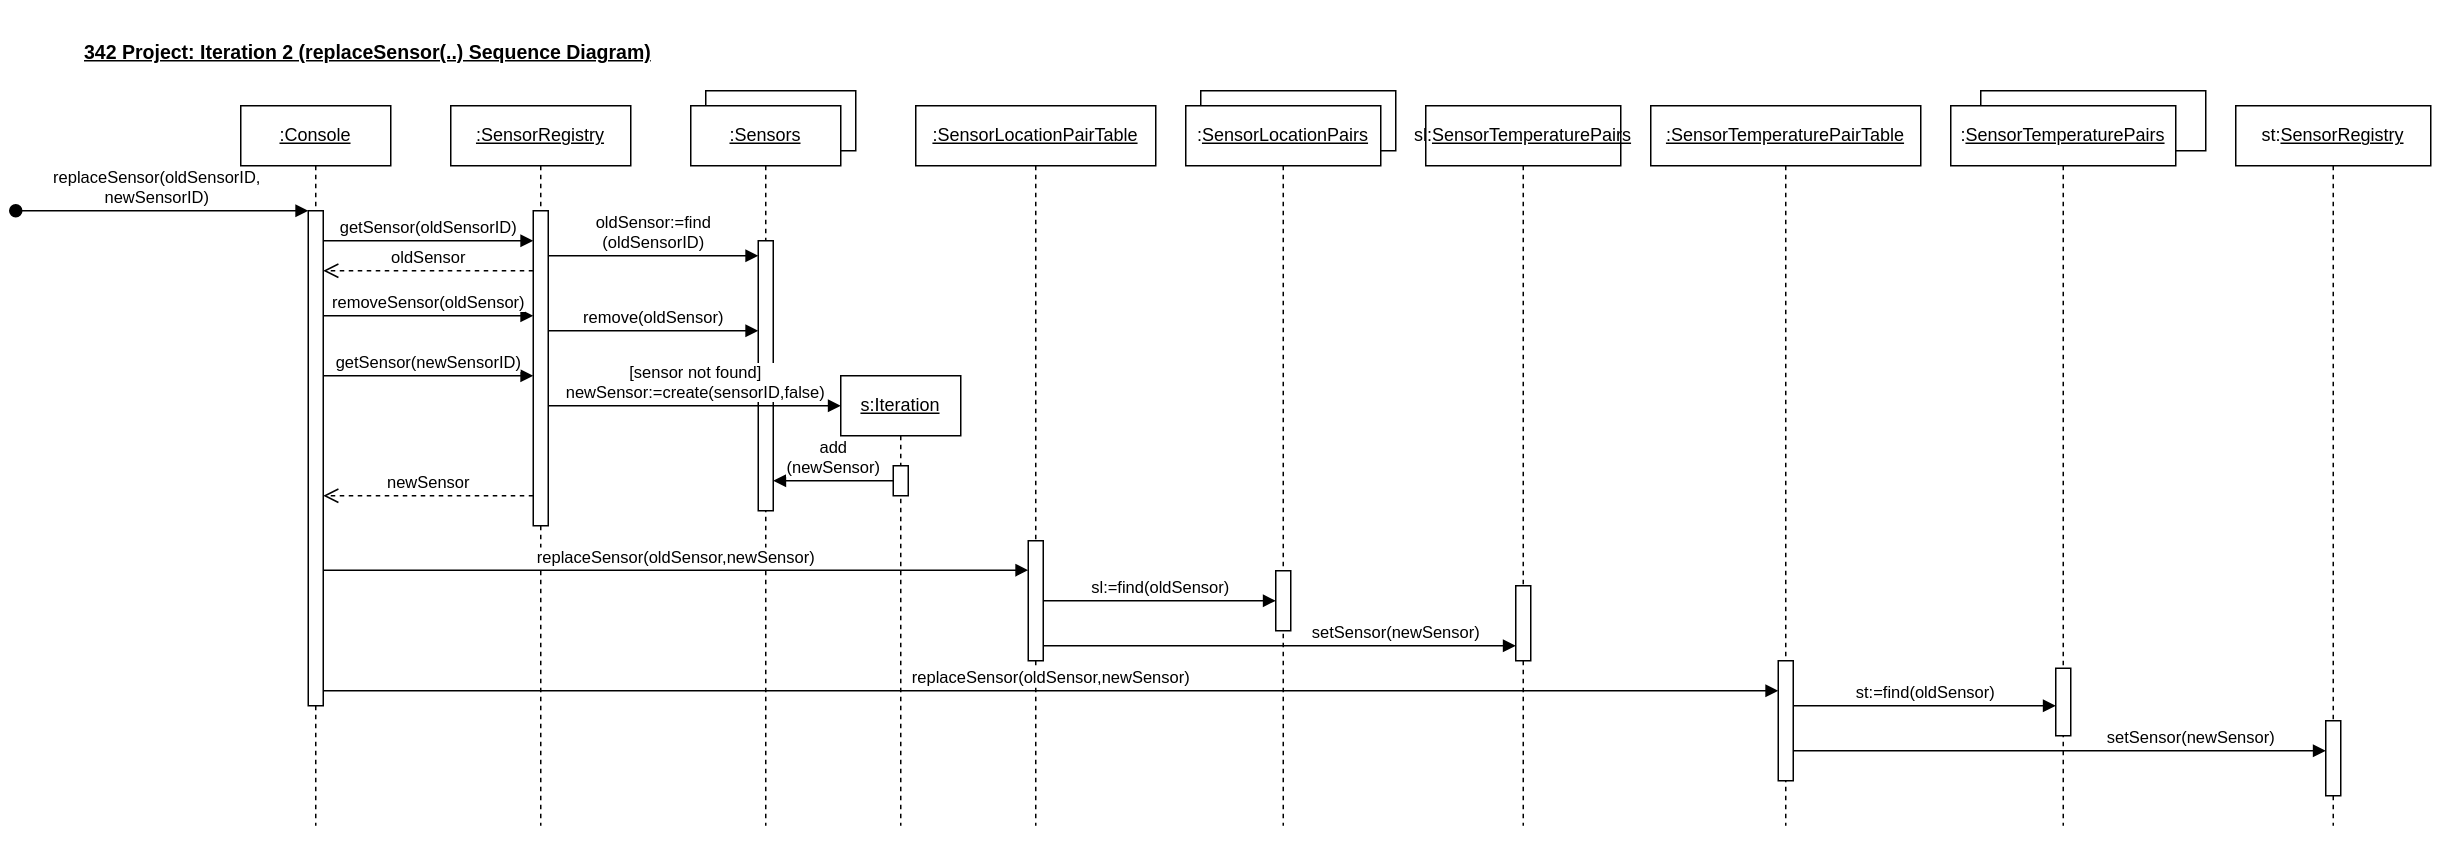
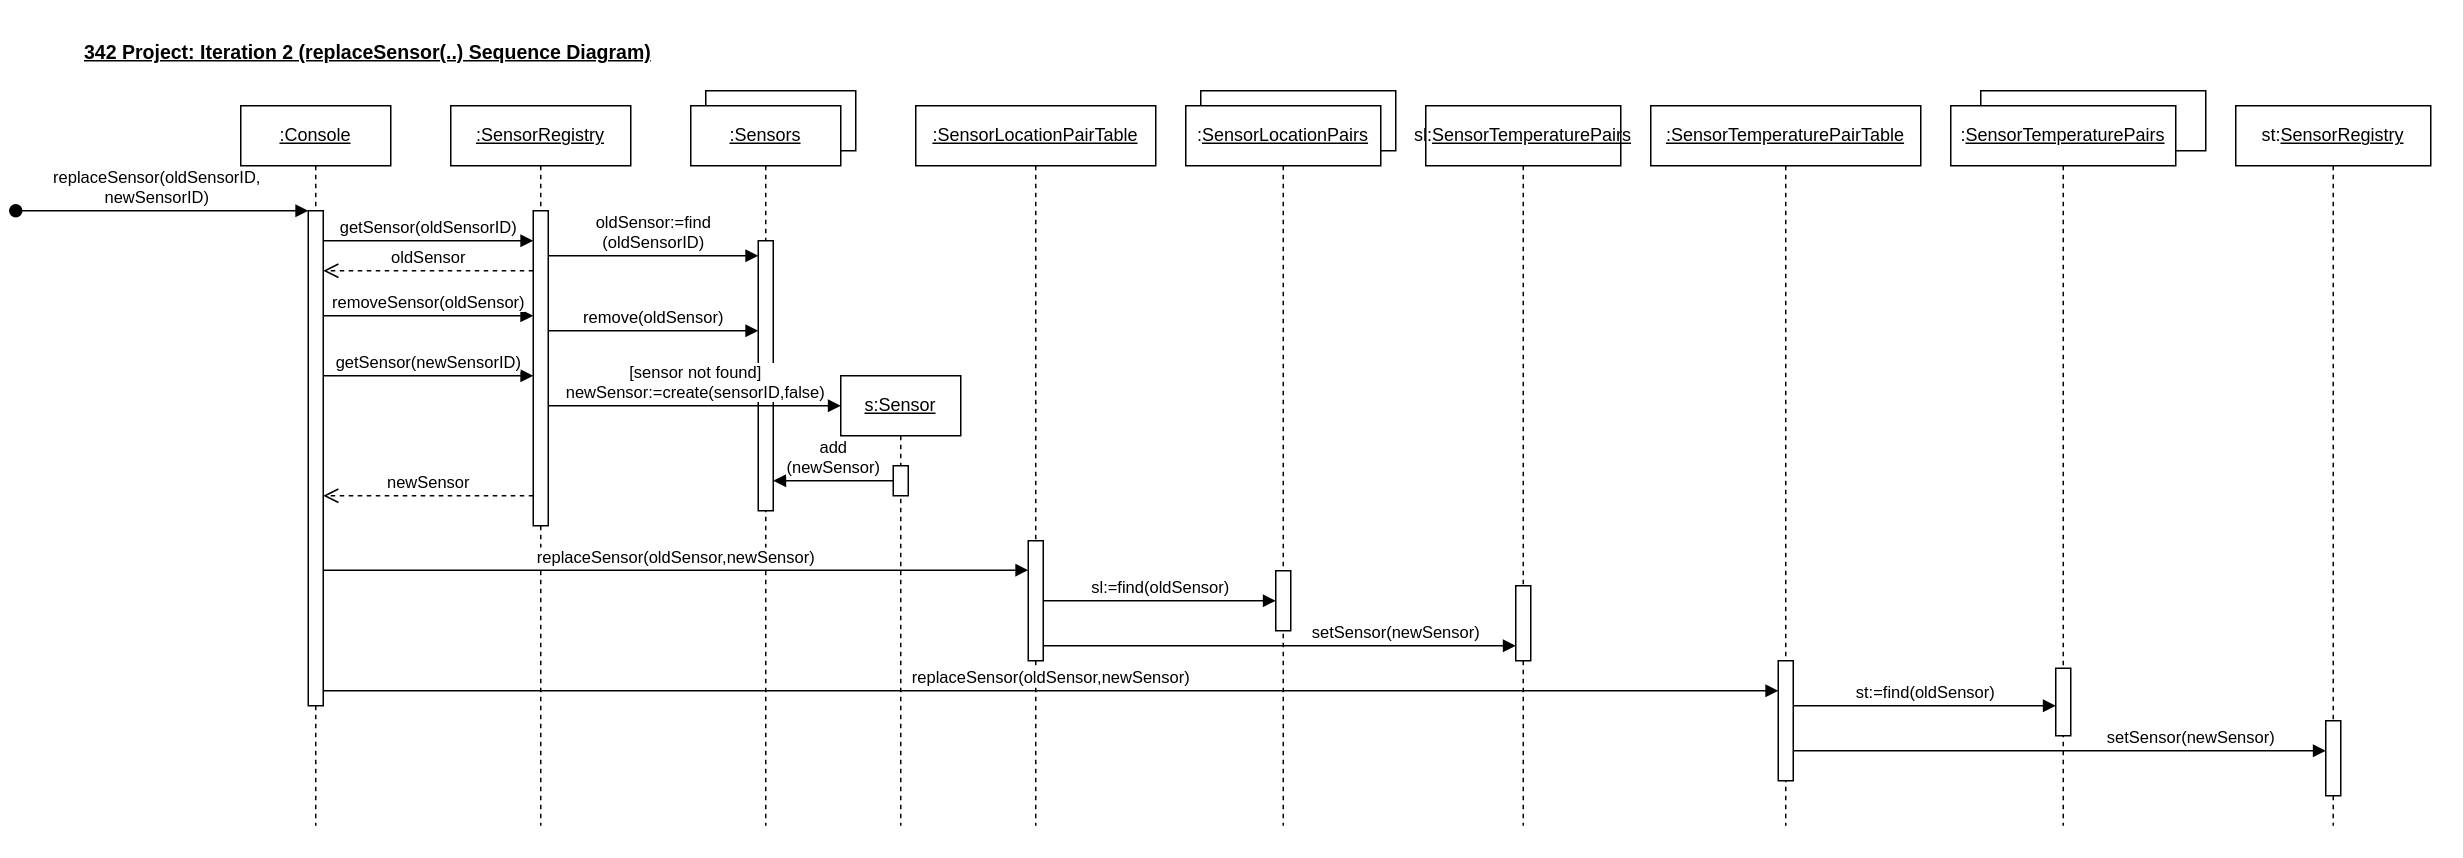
(901, 406) -> (901, 406)
